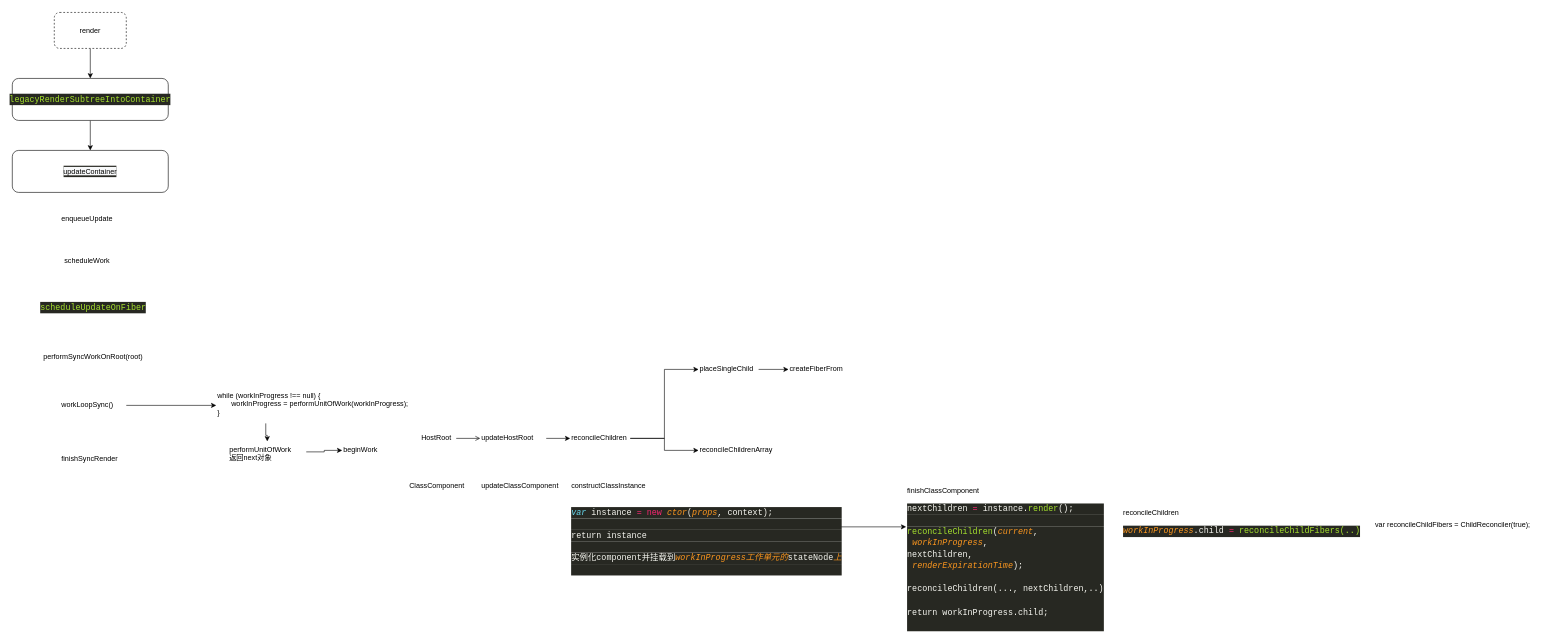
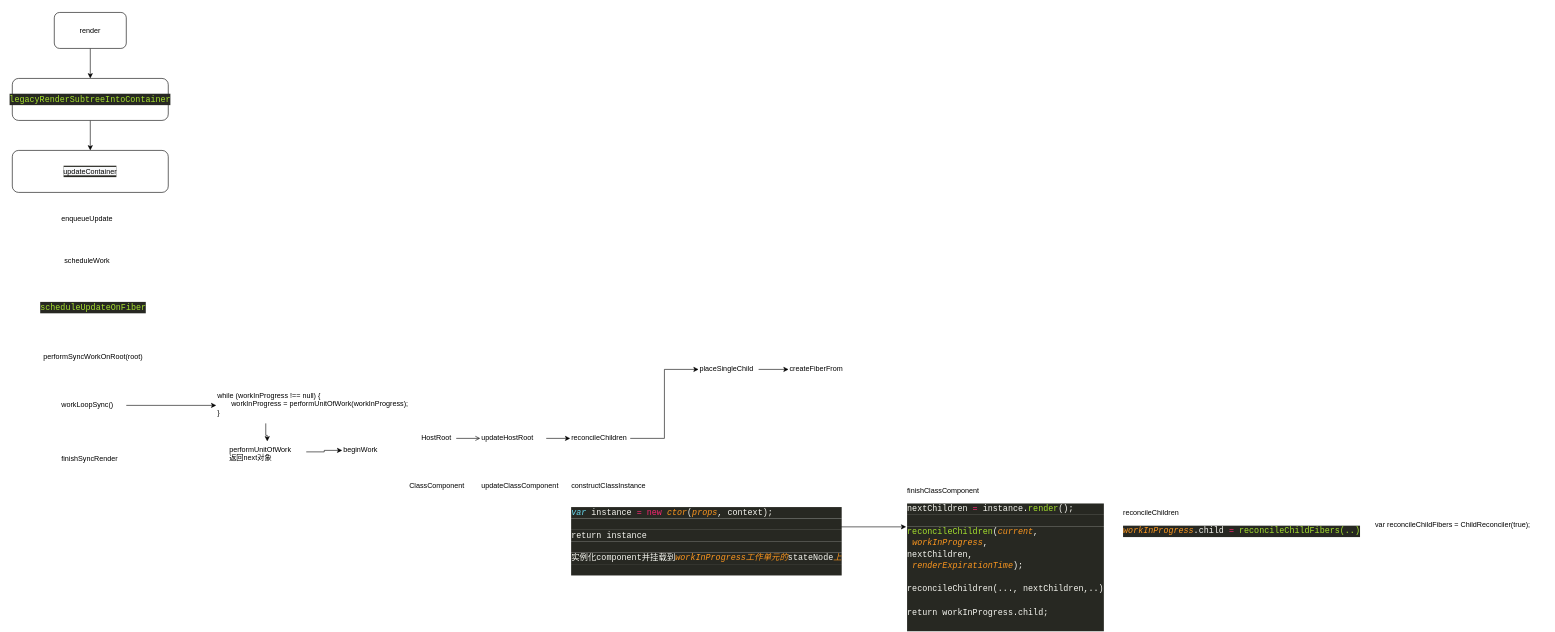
(90, 30) -> (90, 30)
(675, 450) -> none
(744, 450) -> none
